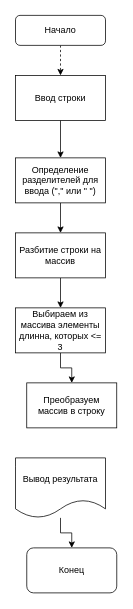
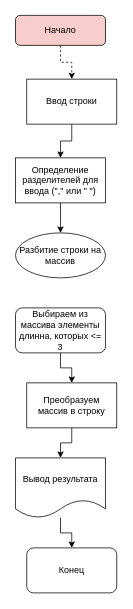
(60, 30) -> (60, 30)
(60, 98) -> (72, 102)
(60, 255) -> (60, 255)
(60, 290) -> none
(60, 330) -> (60, 330)
none -> (69, 443)
